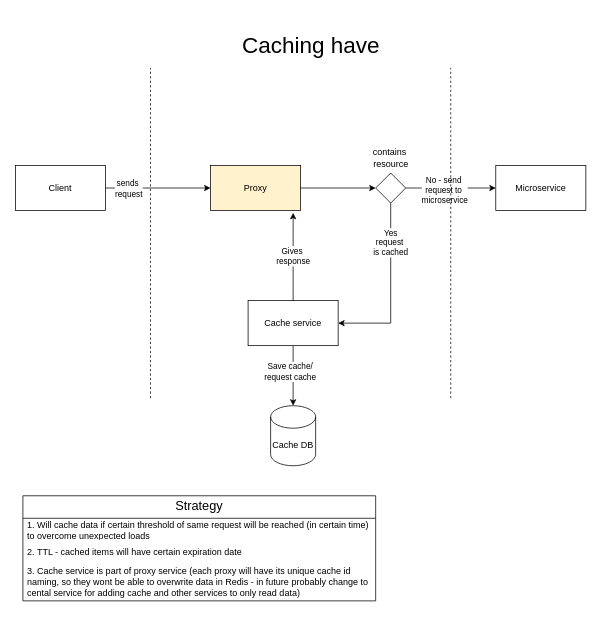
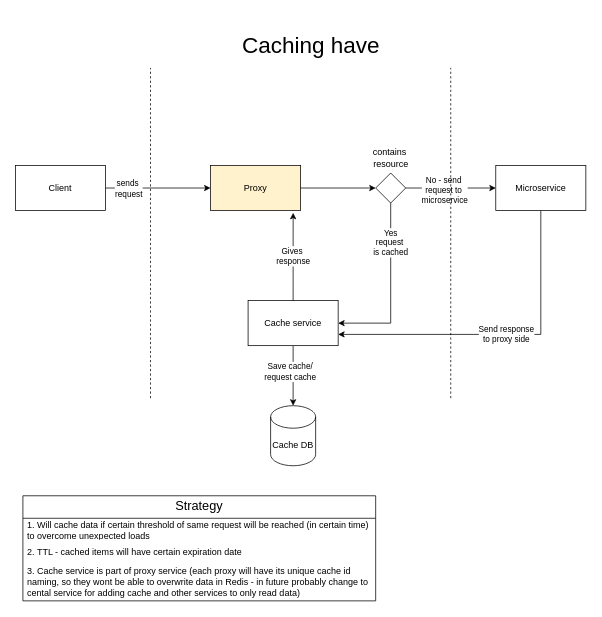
none -> (540, 287)
